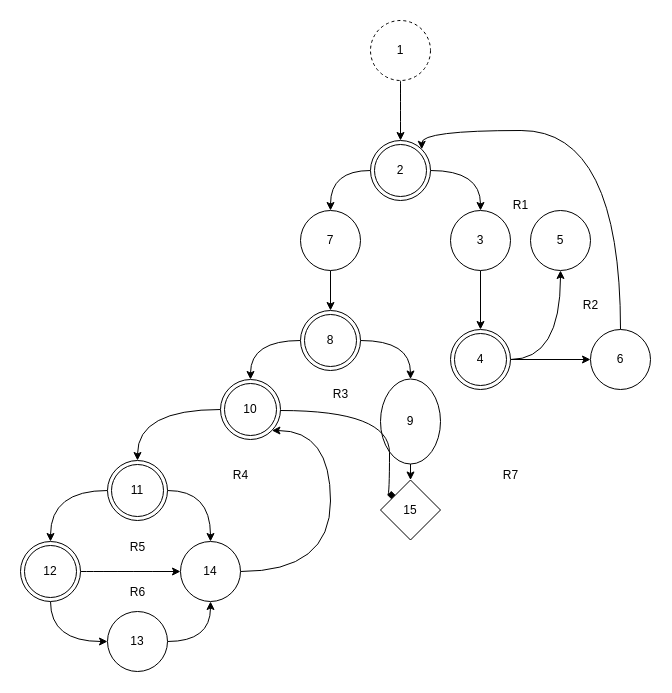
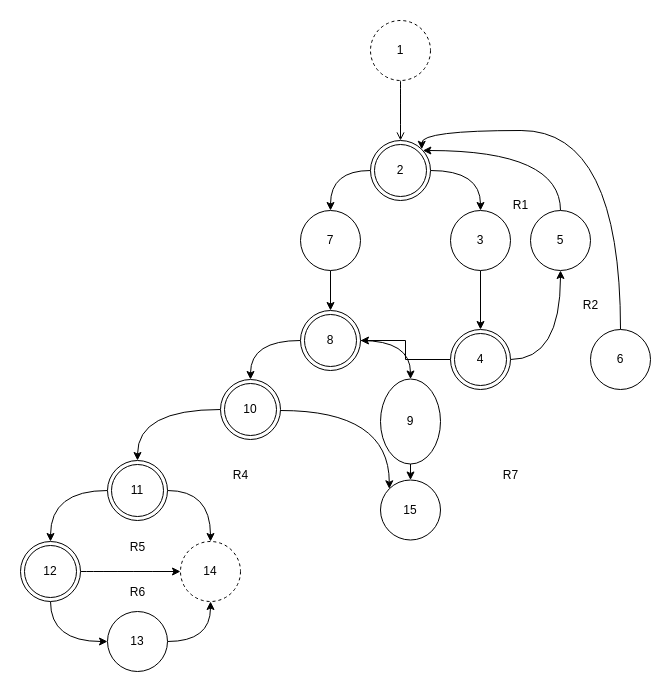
(401, 132) -> (401, 134)
none -> (508, 159)
(548, 360) -> (406, 360)
(341, 394) -> none
(375, 428) -> (364, 430)
(411, 510) -> (411, 510)
(329, 517) -> none
(211, 572) -> (211, 572)
